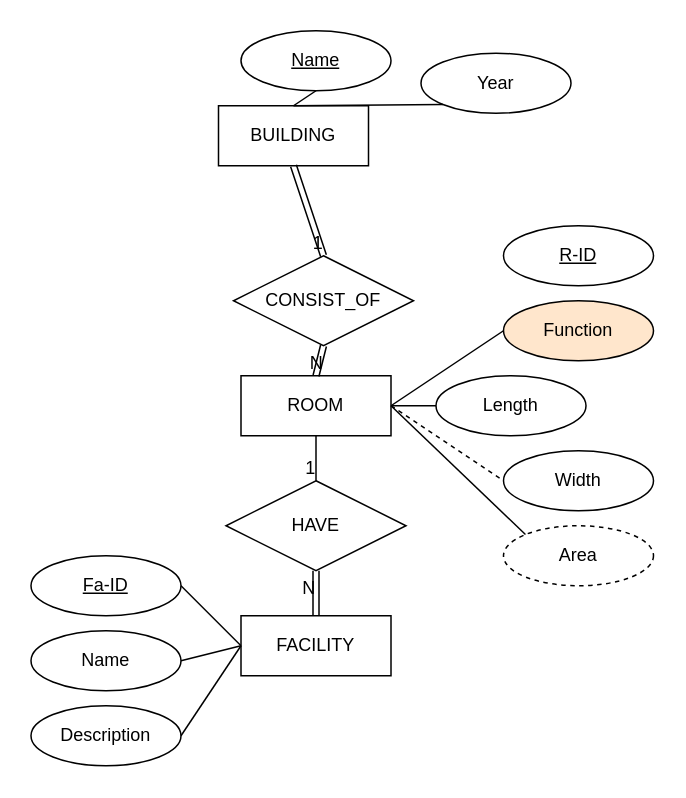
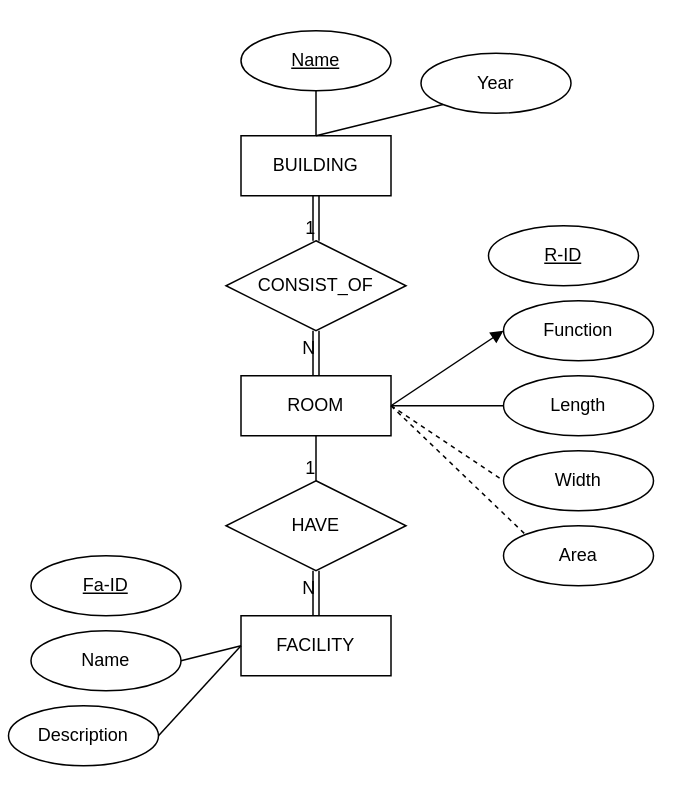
(293, 136) -> (316, 166)
(578, 256) -> (563, 256)
(323, 301) -> (316, 286)
(578, 331) -> (578, 331)
(497, 335) -> (491, 339)
(511, 406) -> (578, 406)
(462, 474) -> (462, 474)
(578, 556) -> (578, 556)
(209, 614) -> none
(106, 736) -> (83, 736)
